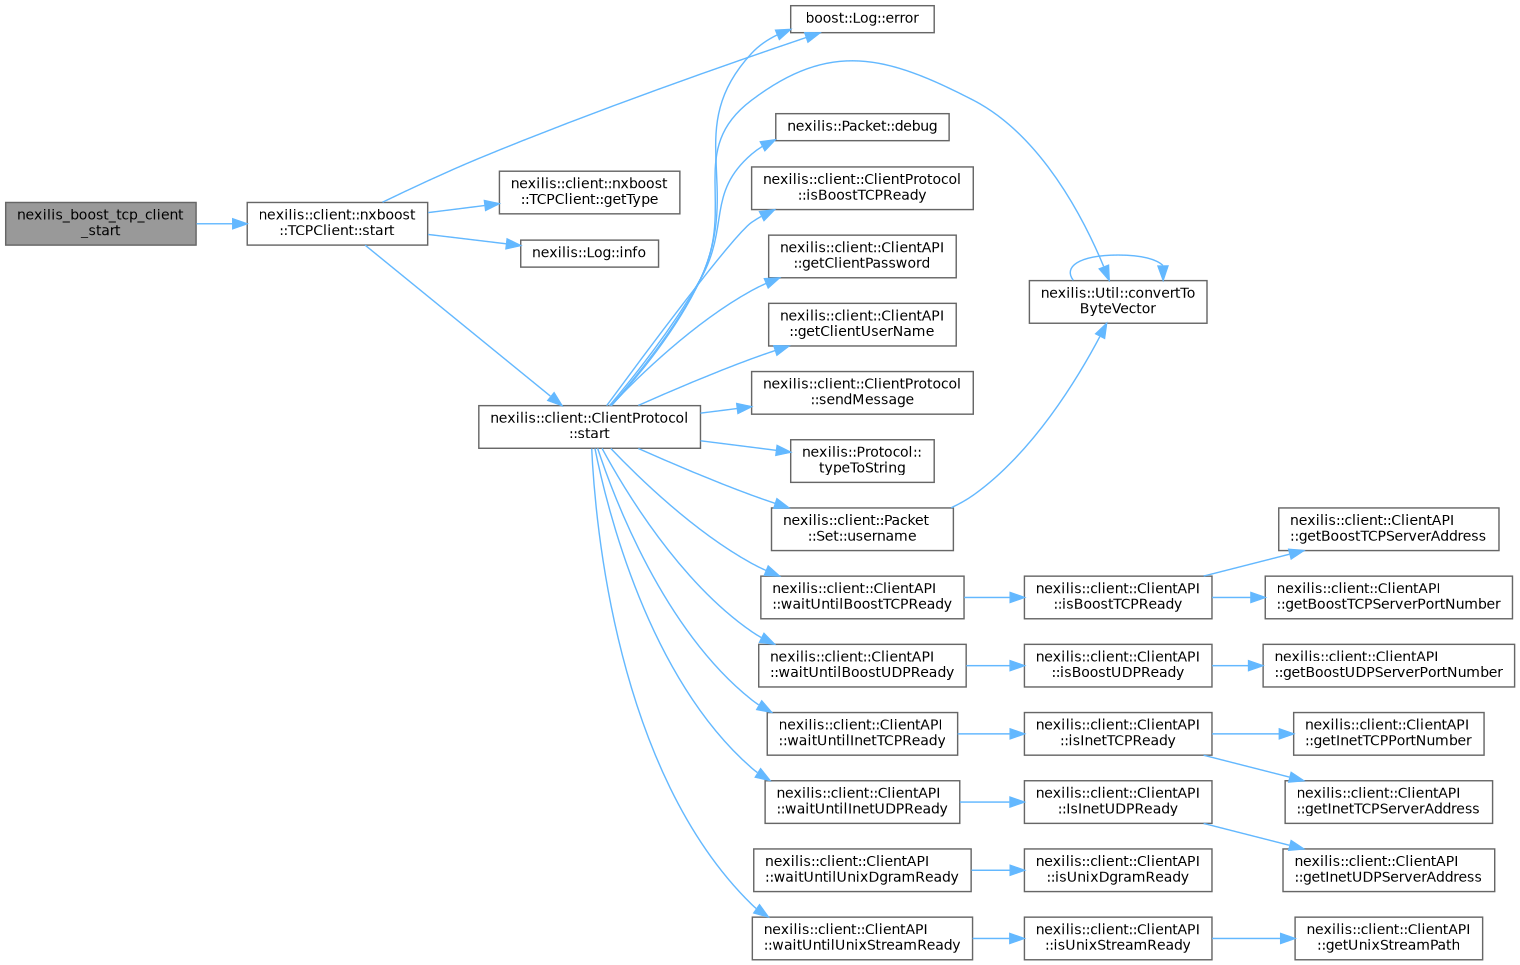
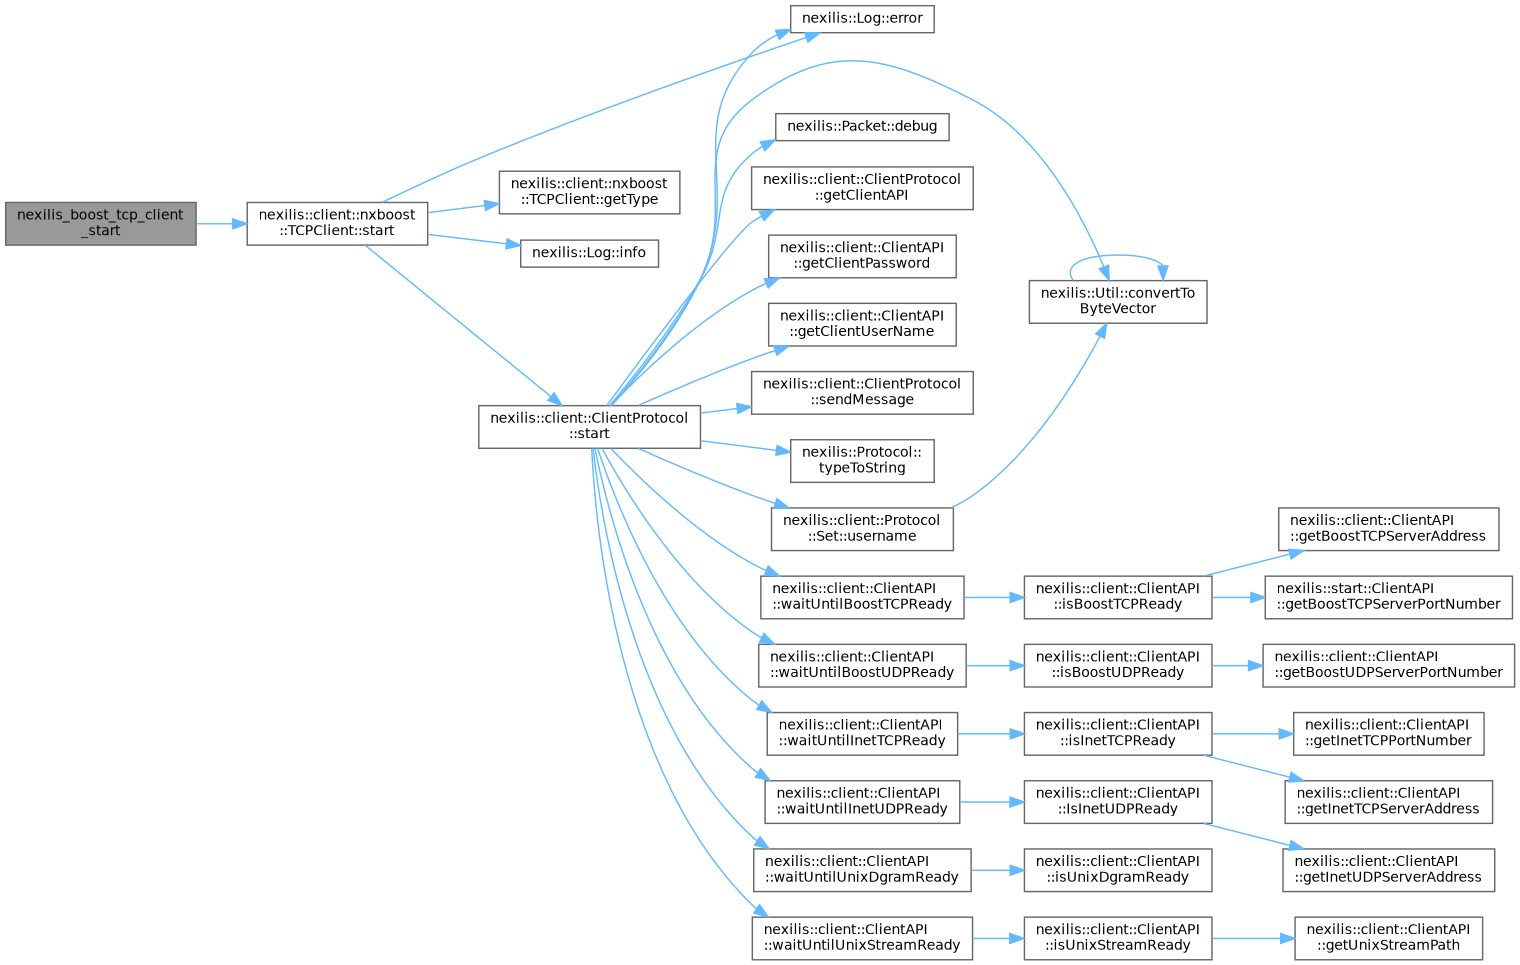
(862, 19) -> (862, 19)
(862, 188) -> (862, 188)
(862, 529) -> (862, 529)
(1389, 597) -> (1389, 597)
none -> (643, 659)
